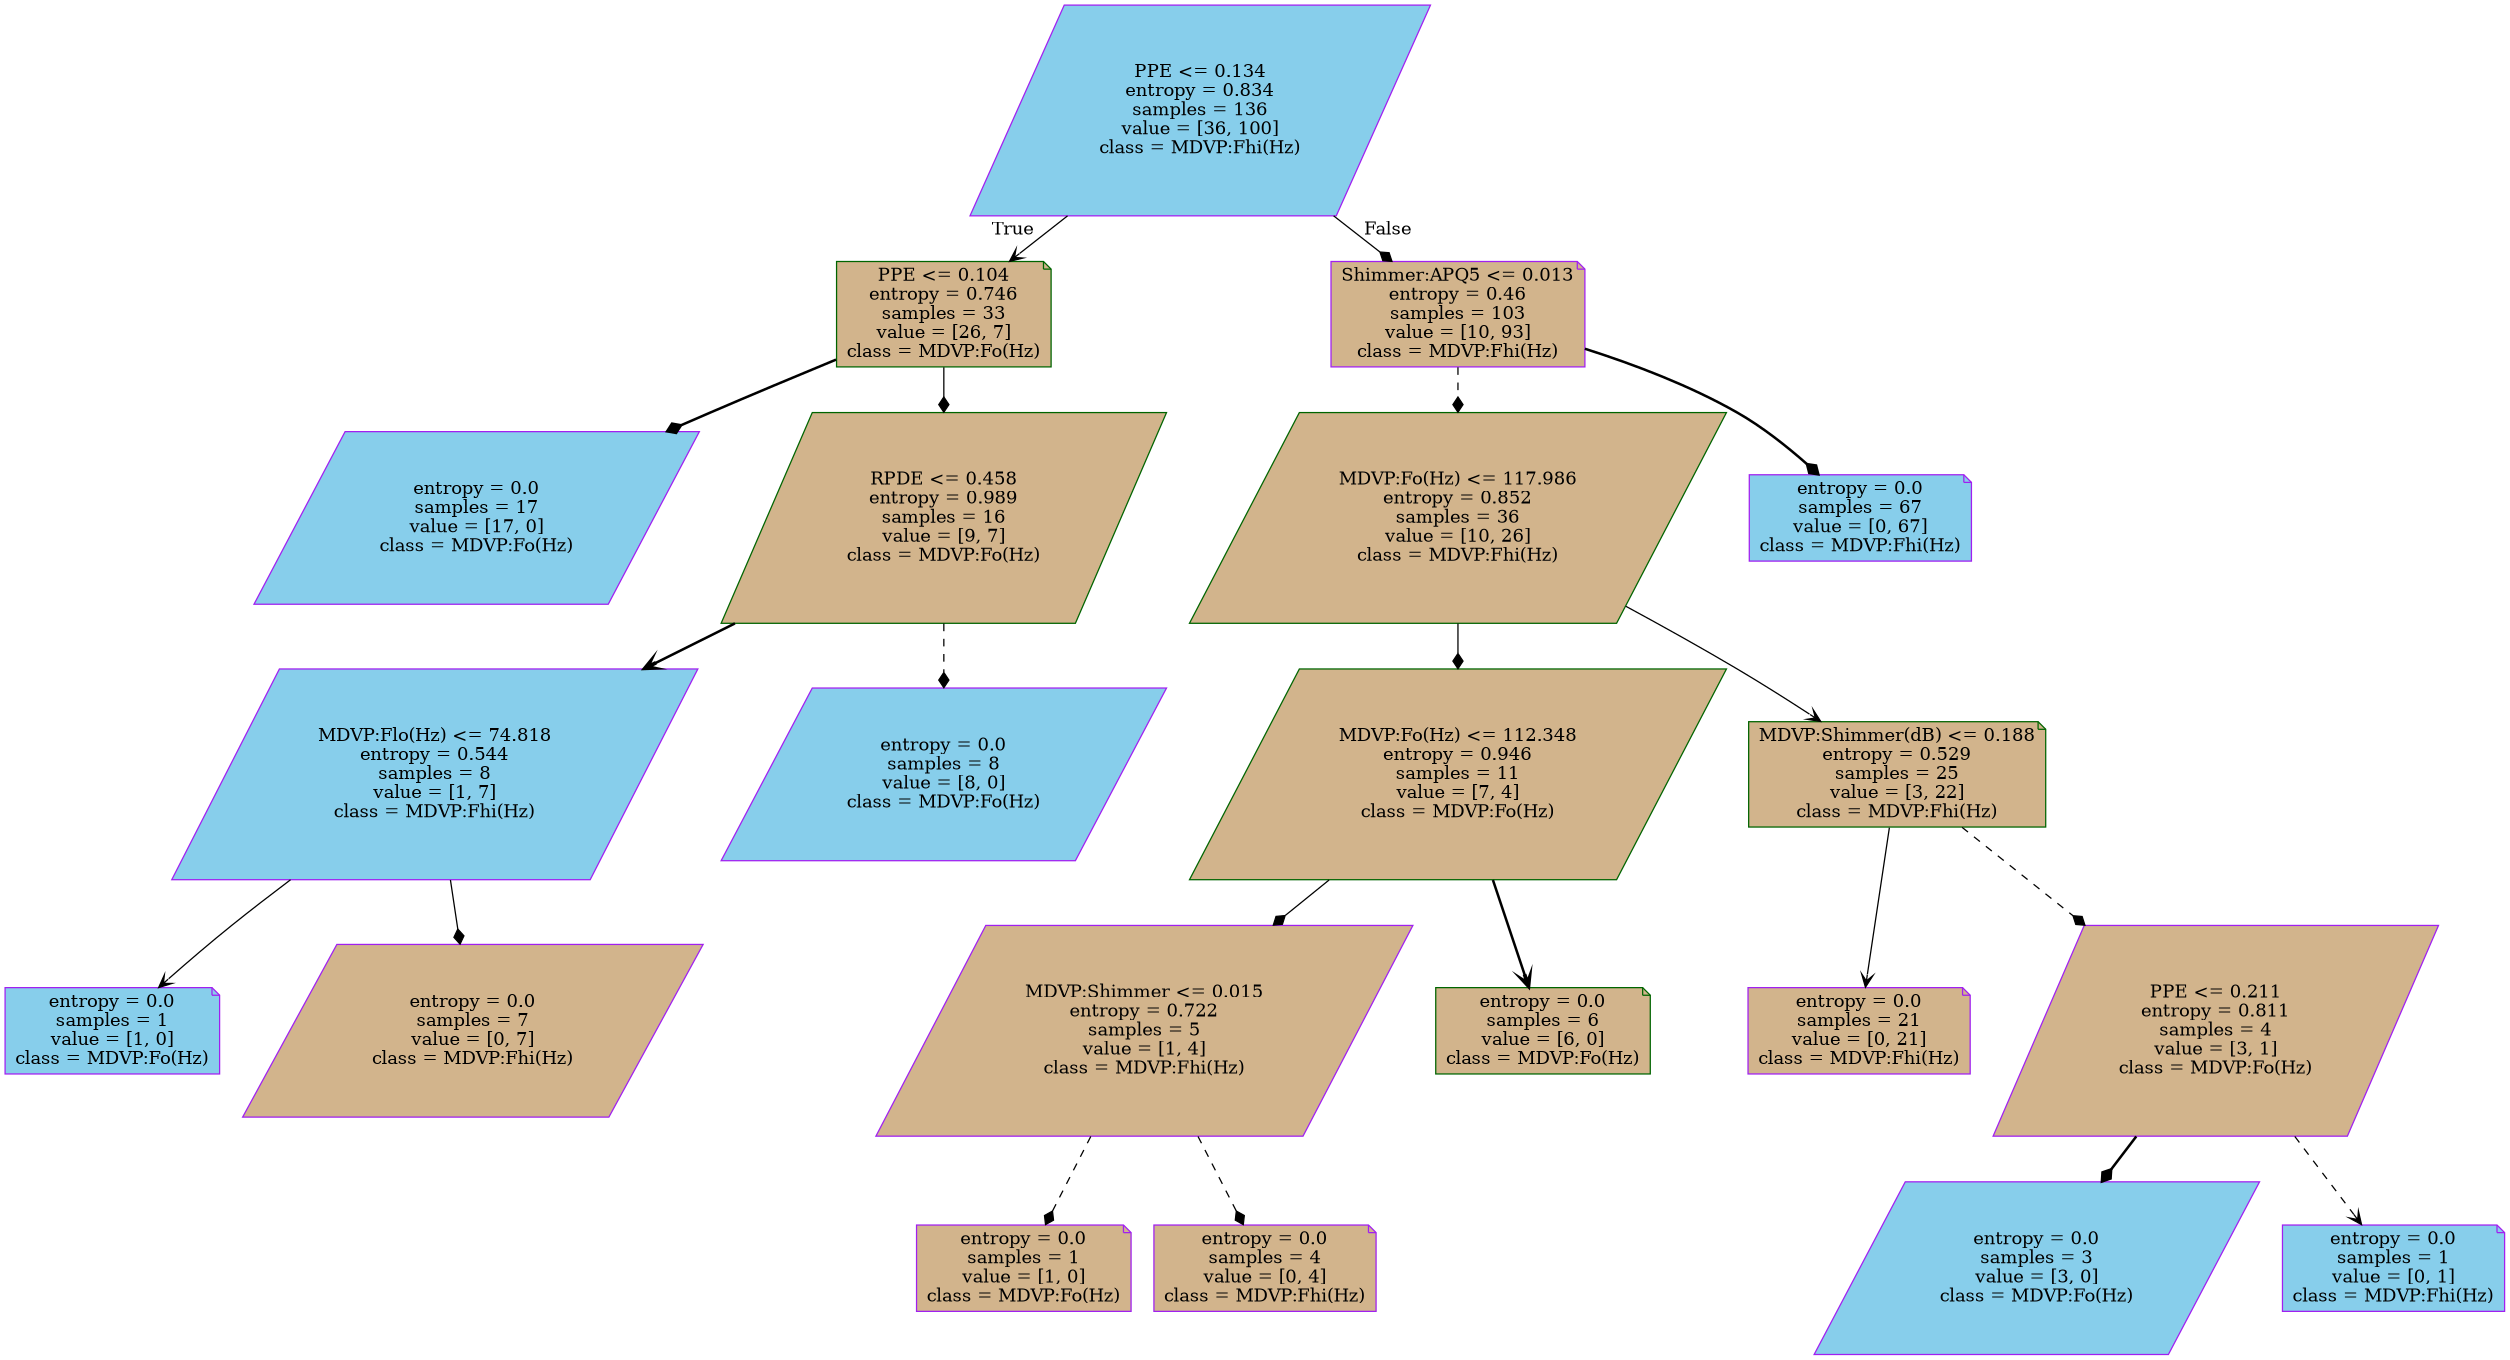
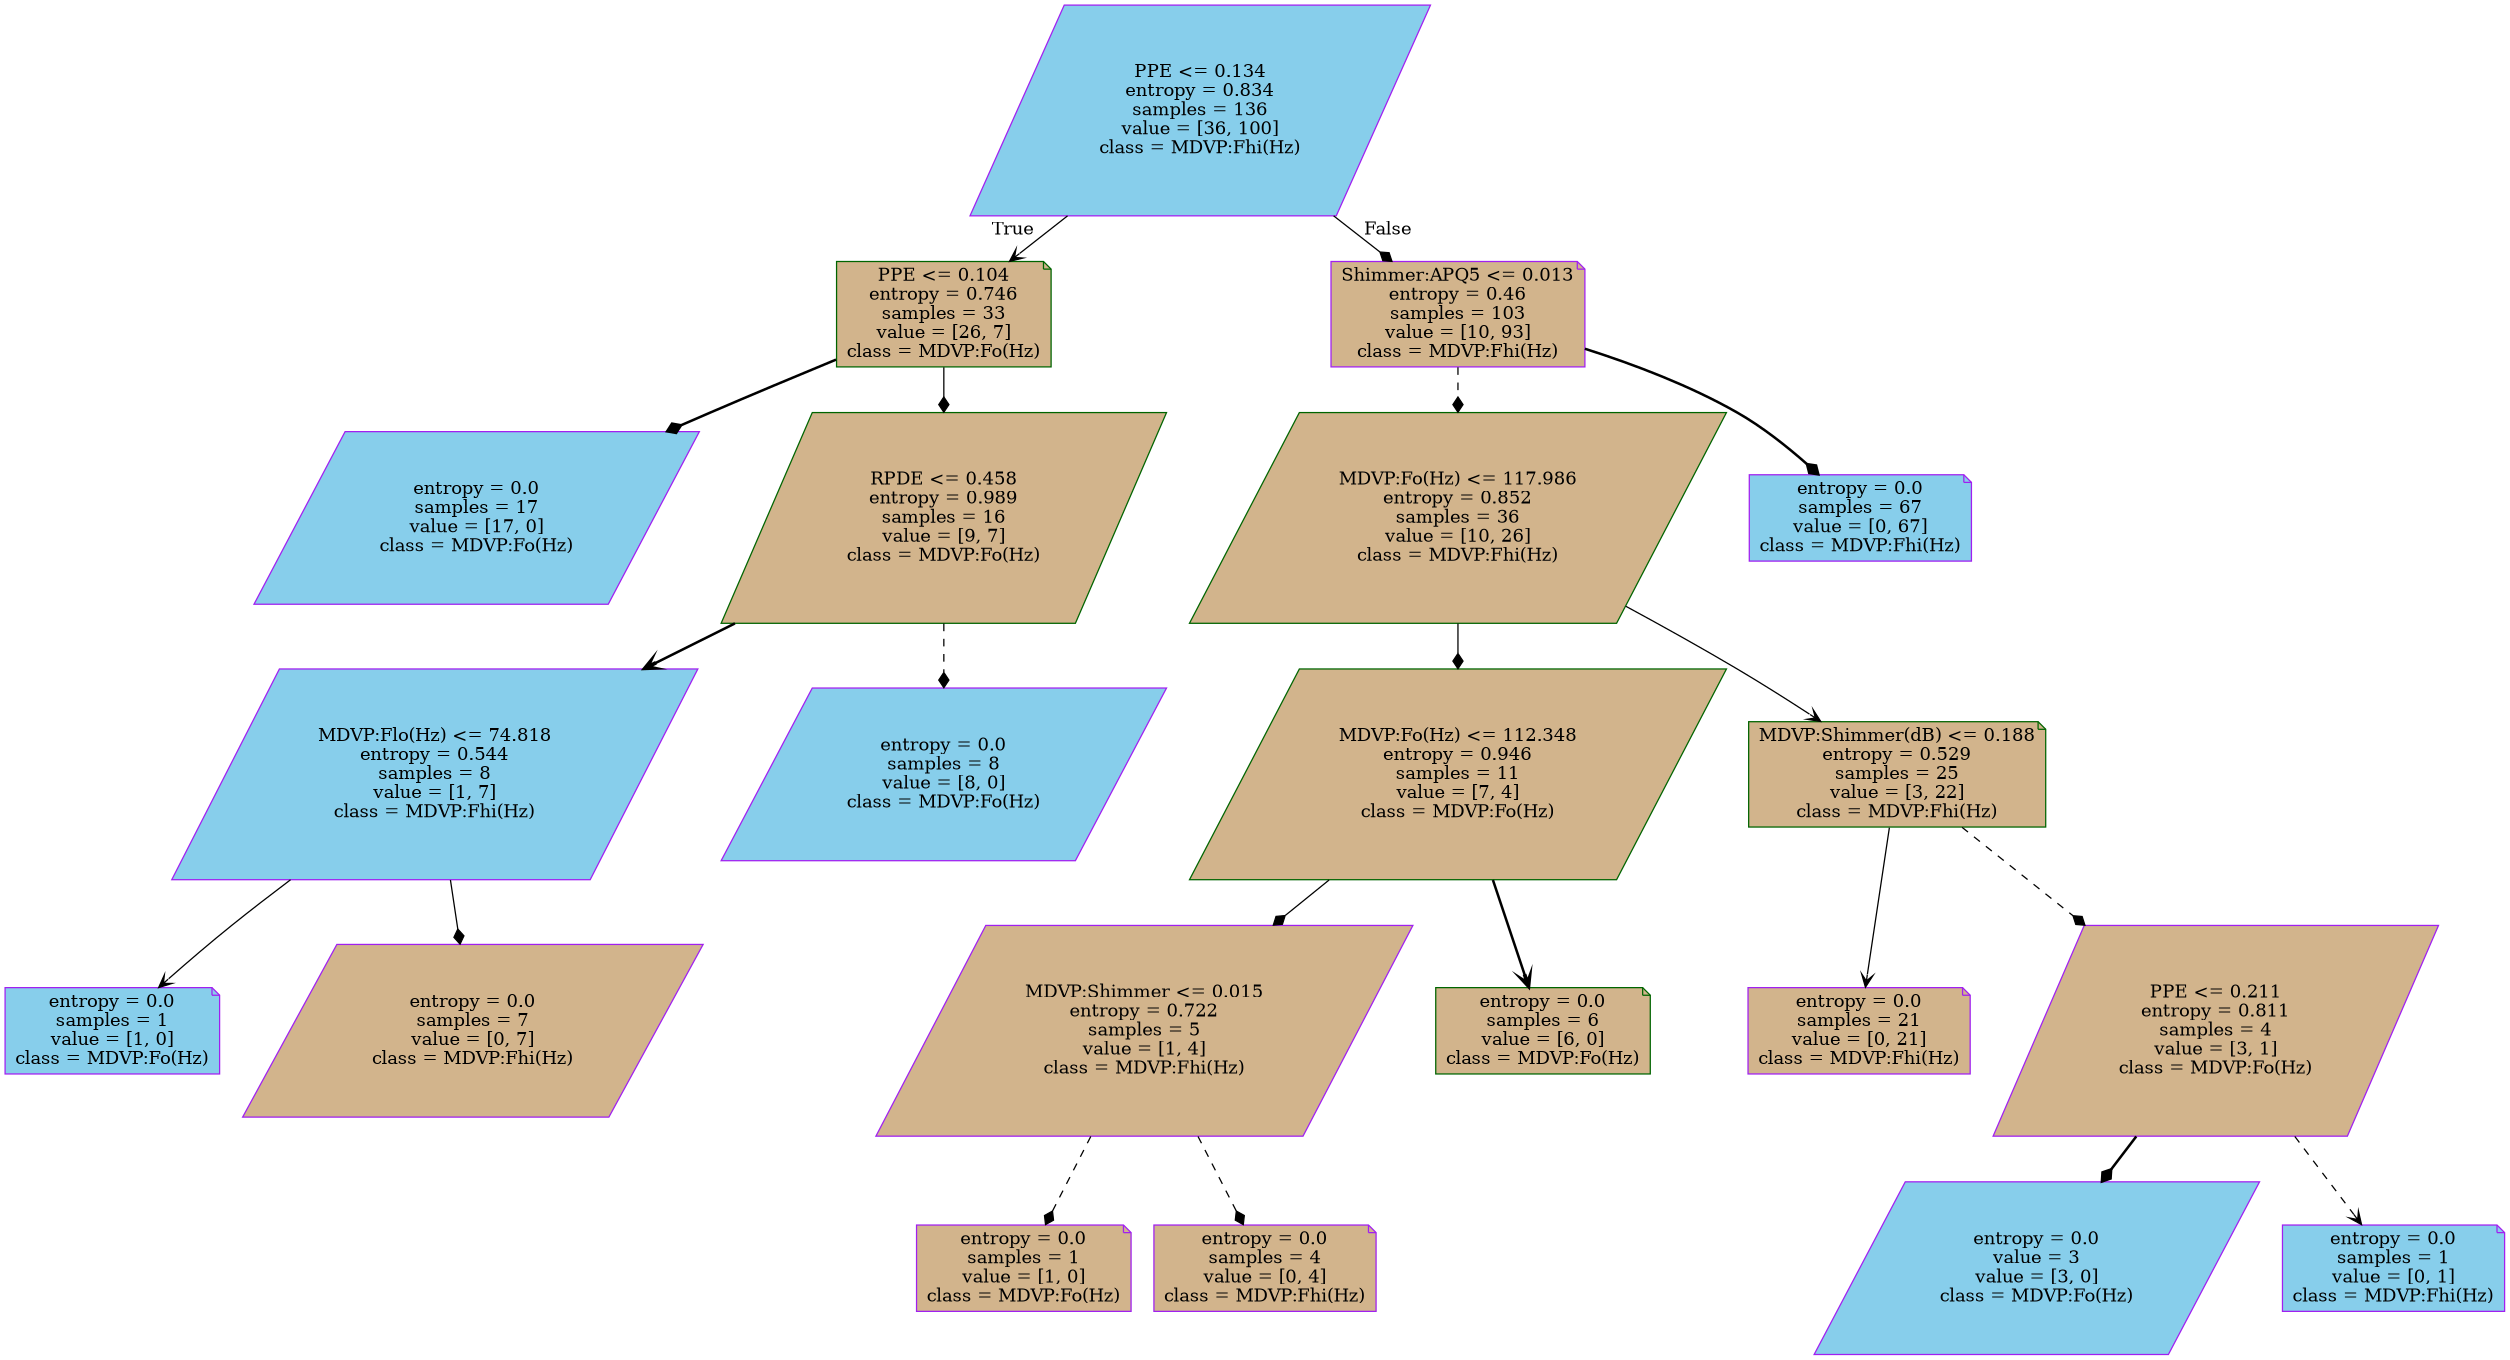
(2037, 1268) -> (2037, 1268)
